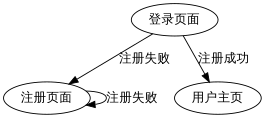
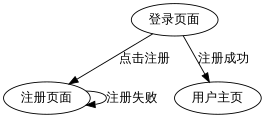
(145, 59) -> (145, 59)
